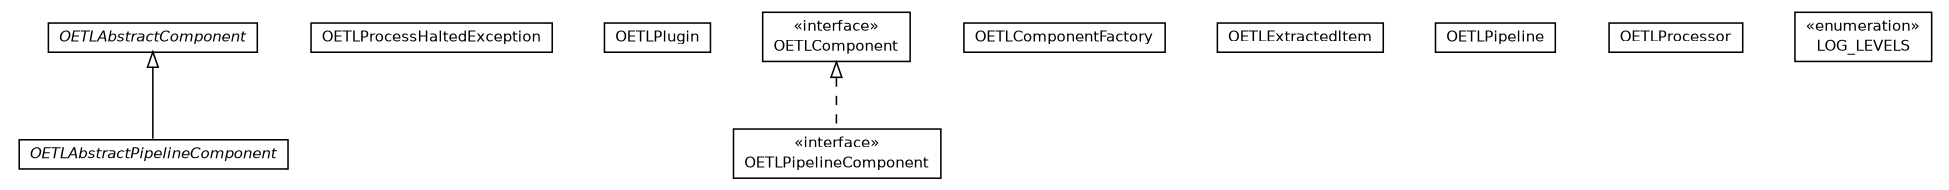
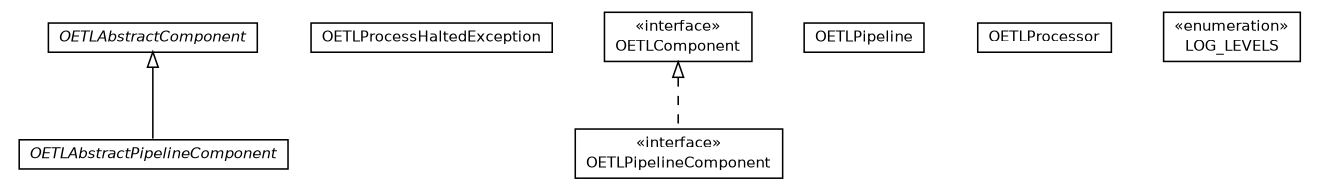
(657, 37) -> none
(1064, 37) -> none
(1300, 37) -> none
